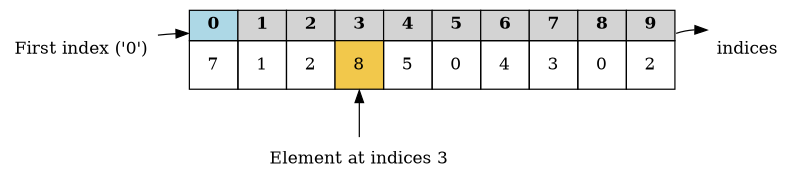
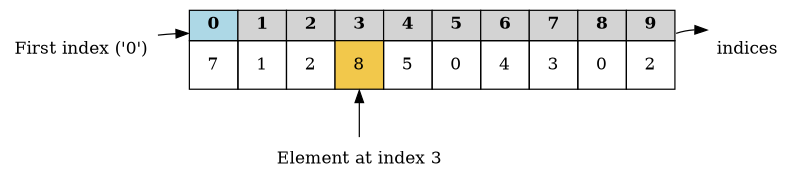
(359, 159) -> (359, 159)
